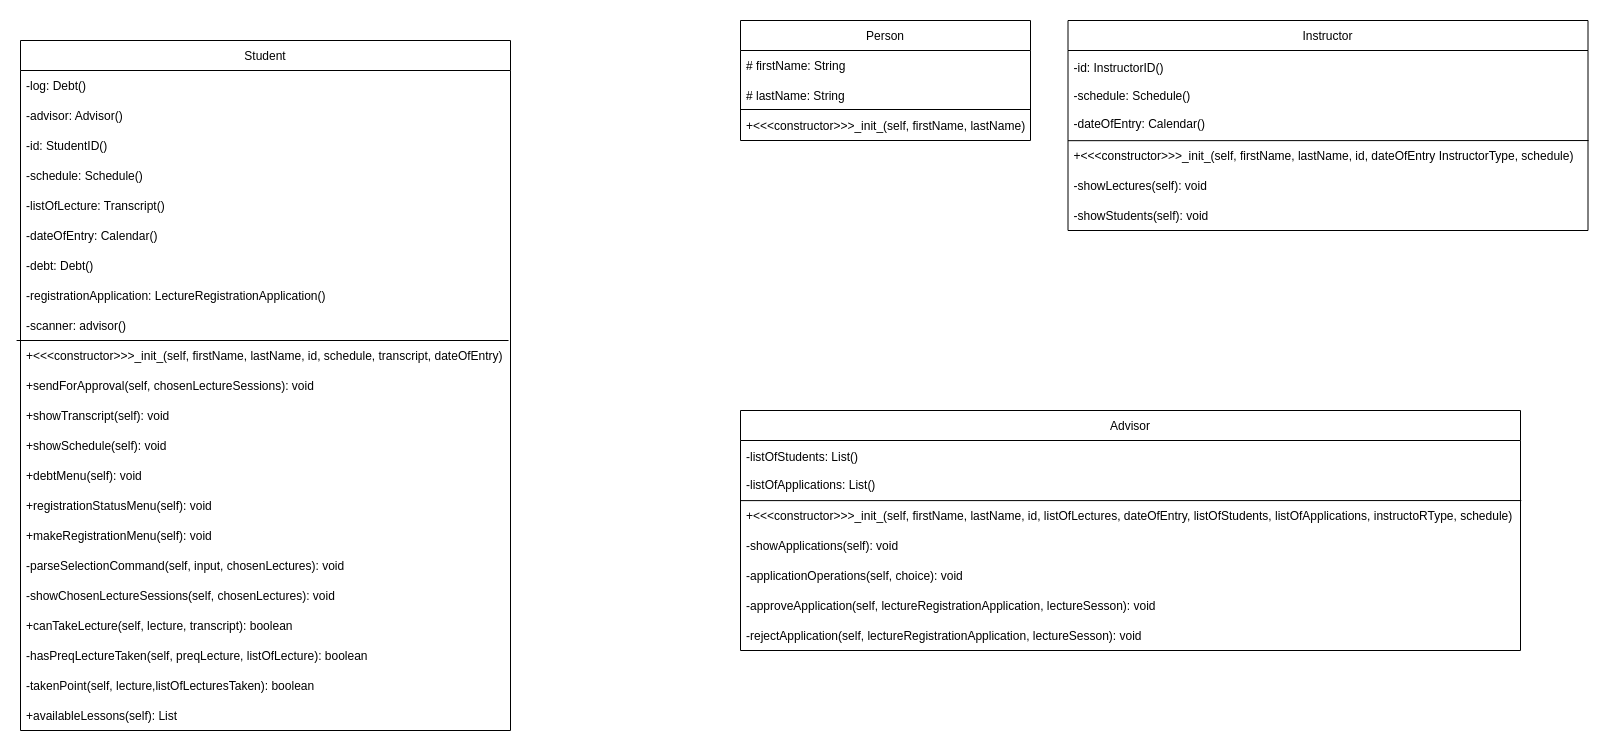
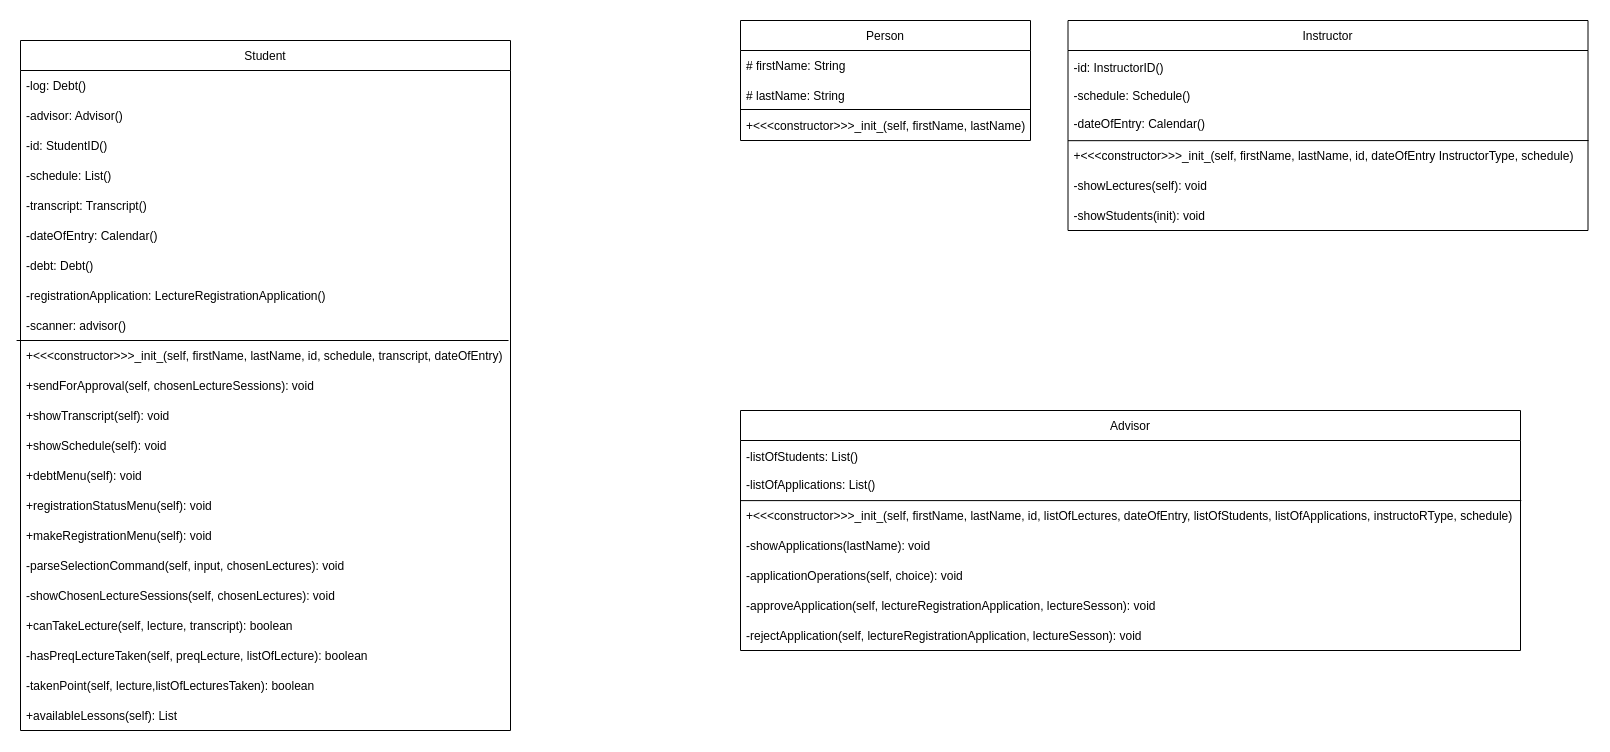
(90, 176) -> (77, 176)
(112, 206) -> (104, 206)
(1151, 216) -> (1150, 216)
(833, 546) -> (846, 546)
